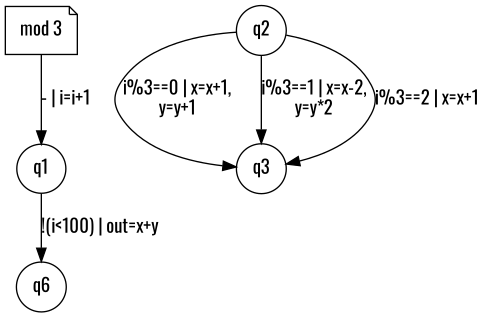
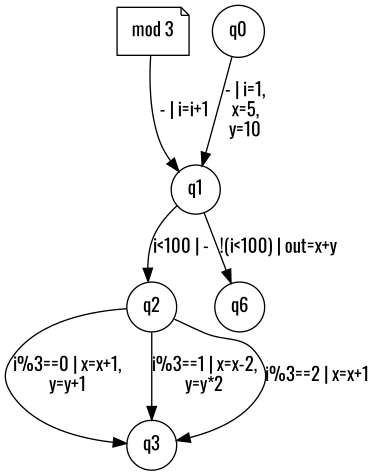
none -> (238, 31)
none -> (155, 234)
